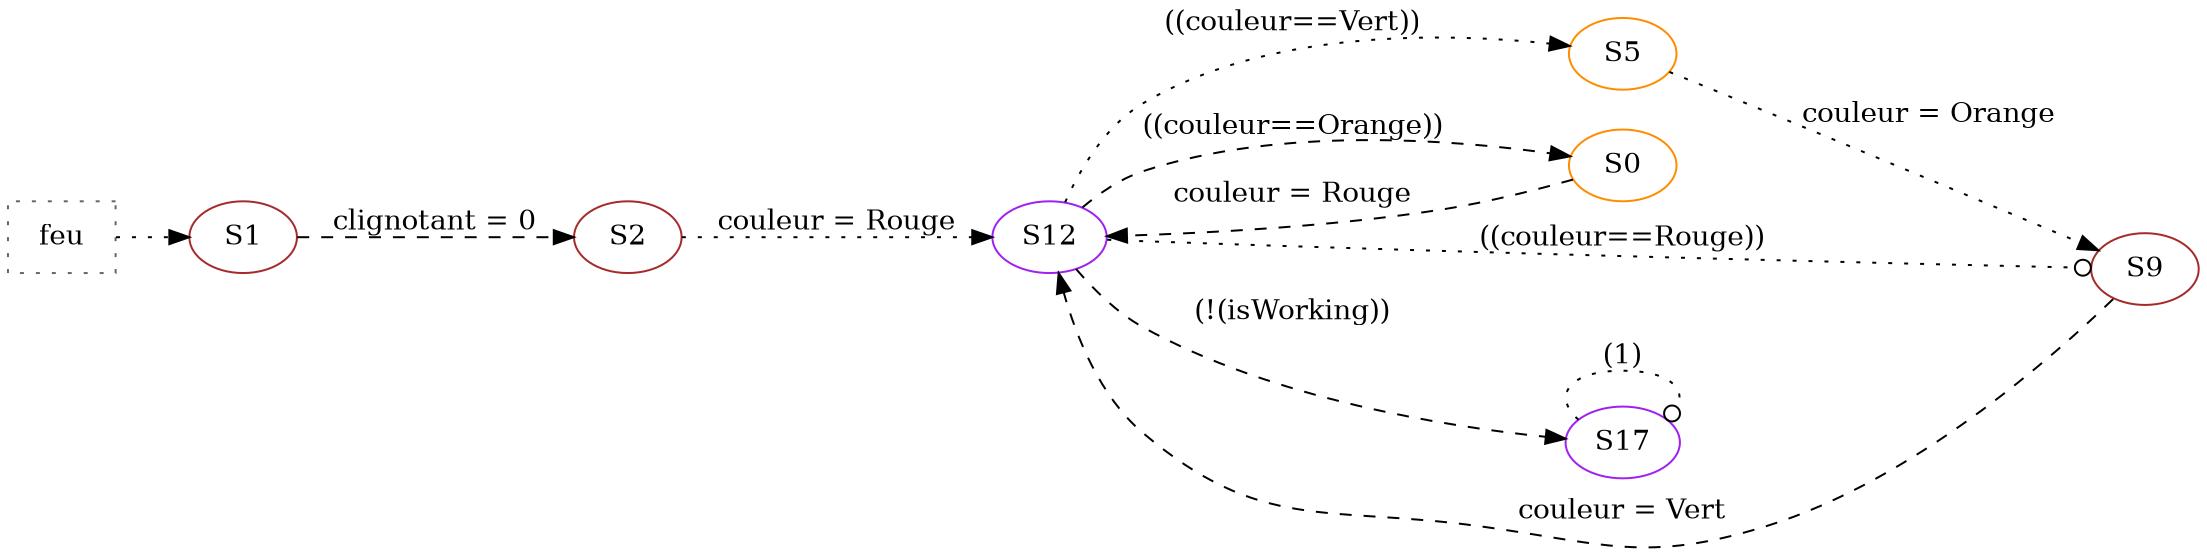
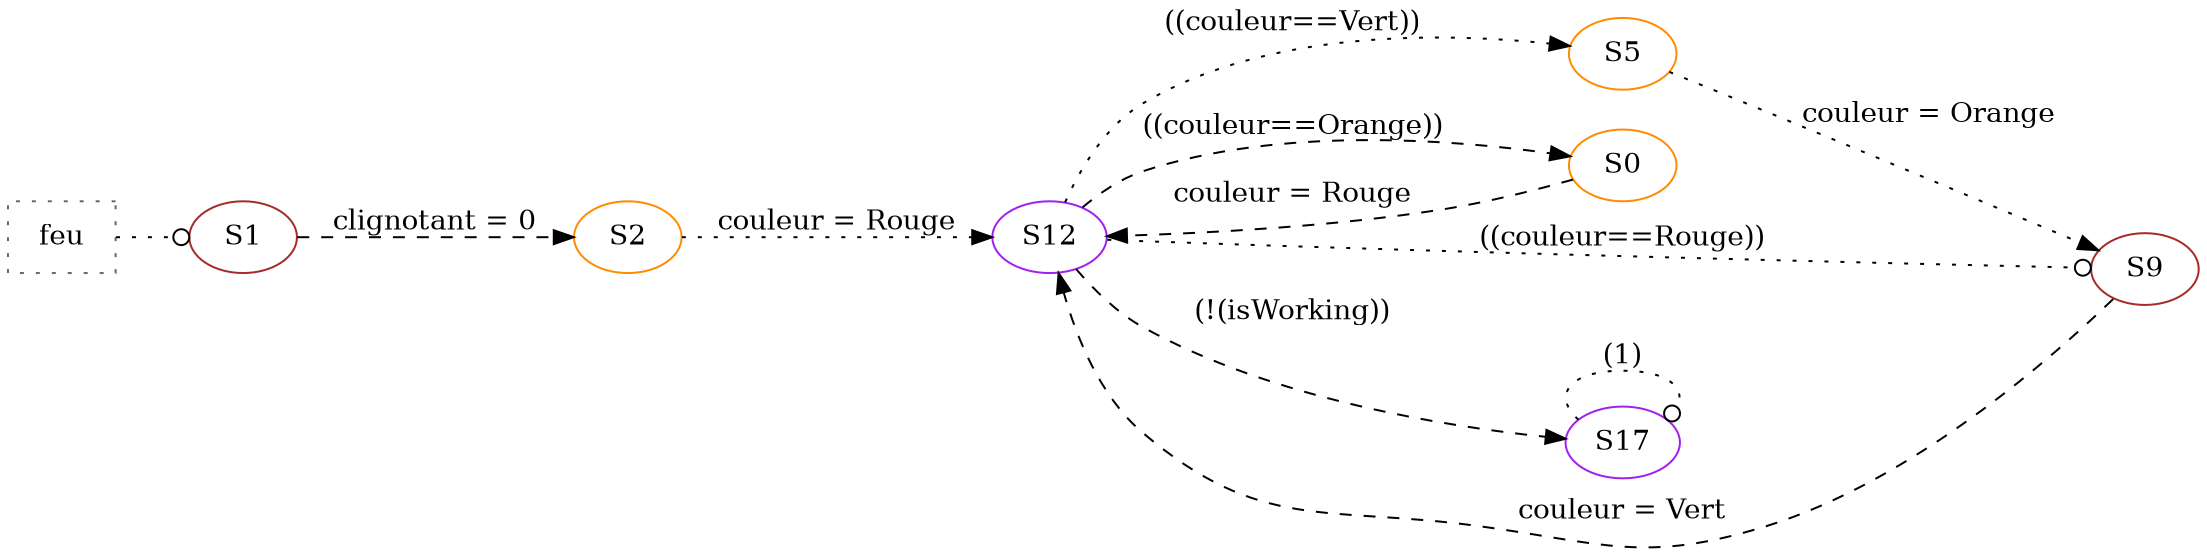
(143, 237) -> (145, 237)
(628, 237) -> (628, 237)
